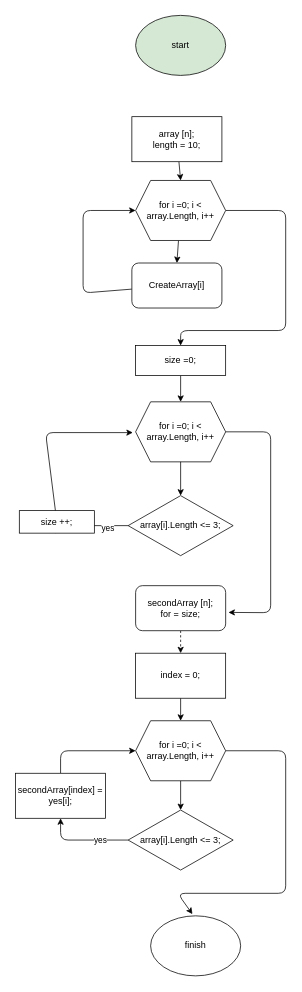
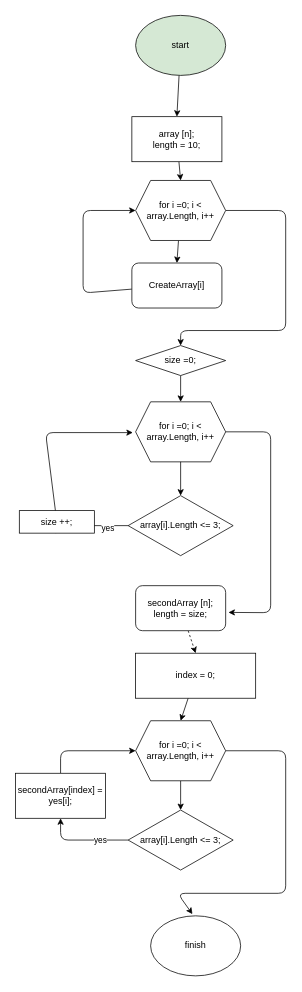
none -> (178, 93)
(180, 360) -> (180, 360)
(180, 608) -> (180, 608)
(180, 675) -> (195, 675)
